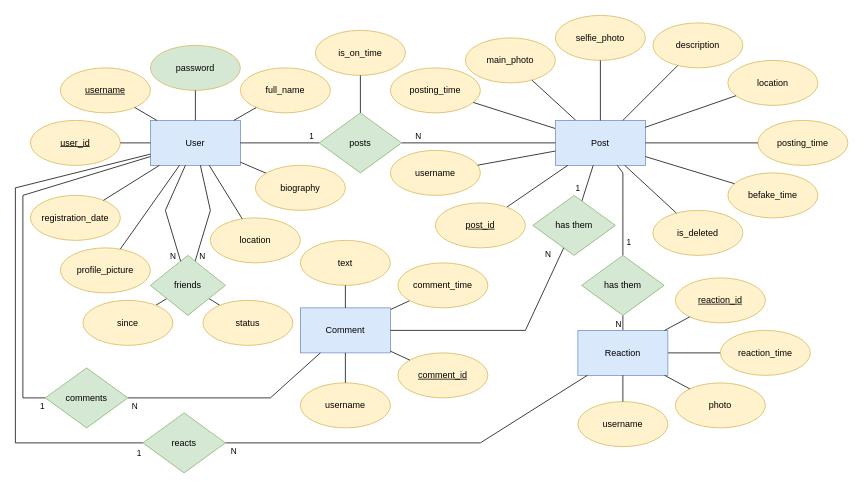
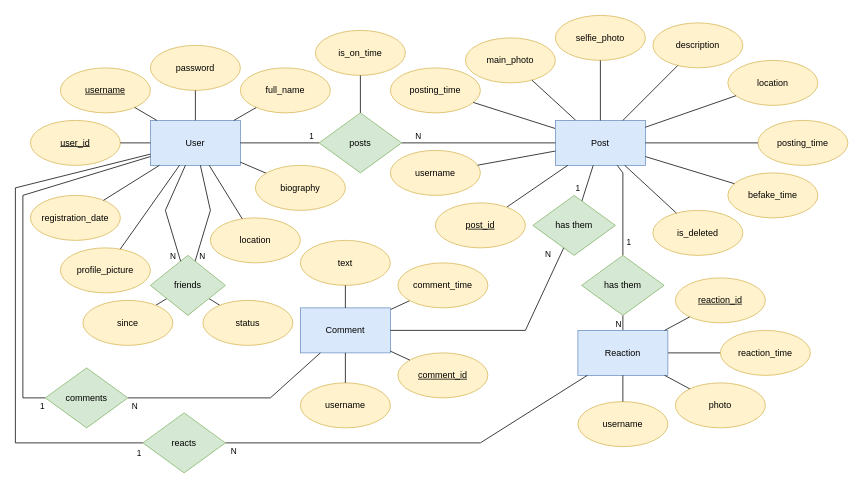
(195, 68) -> (195, 68)
